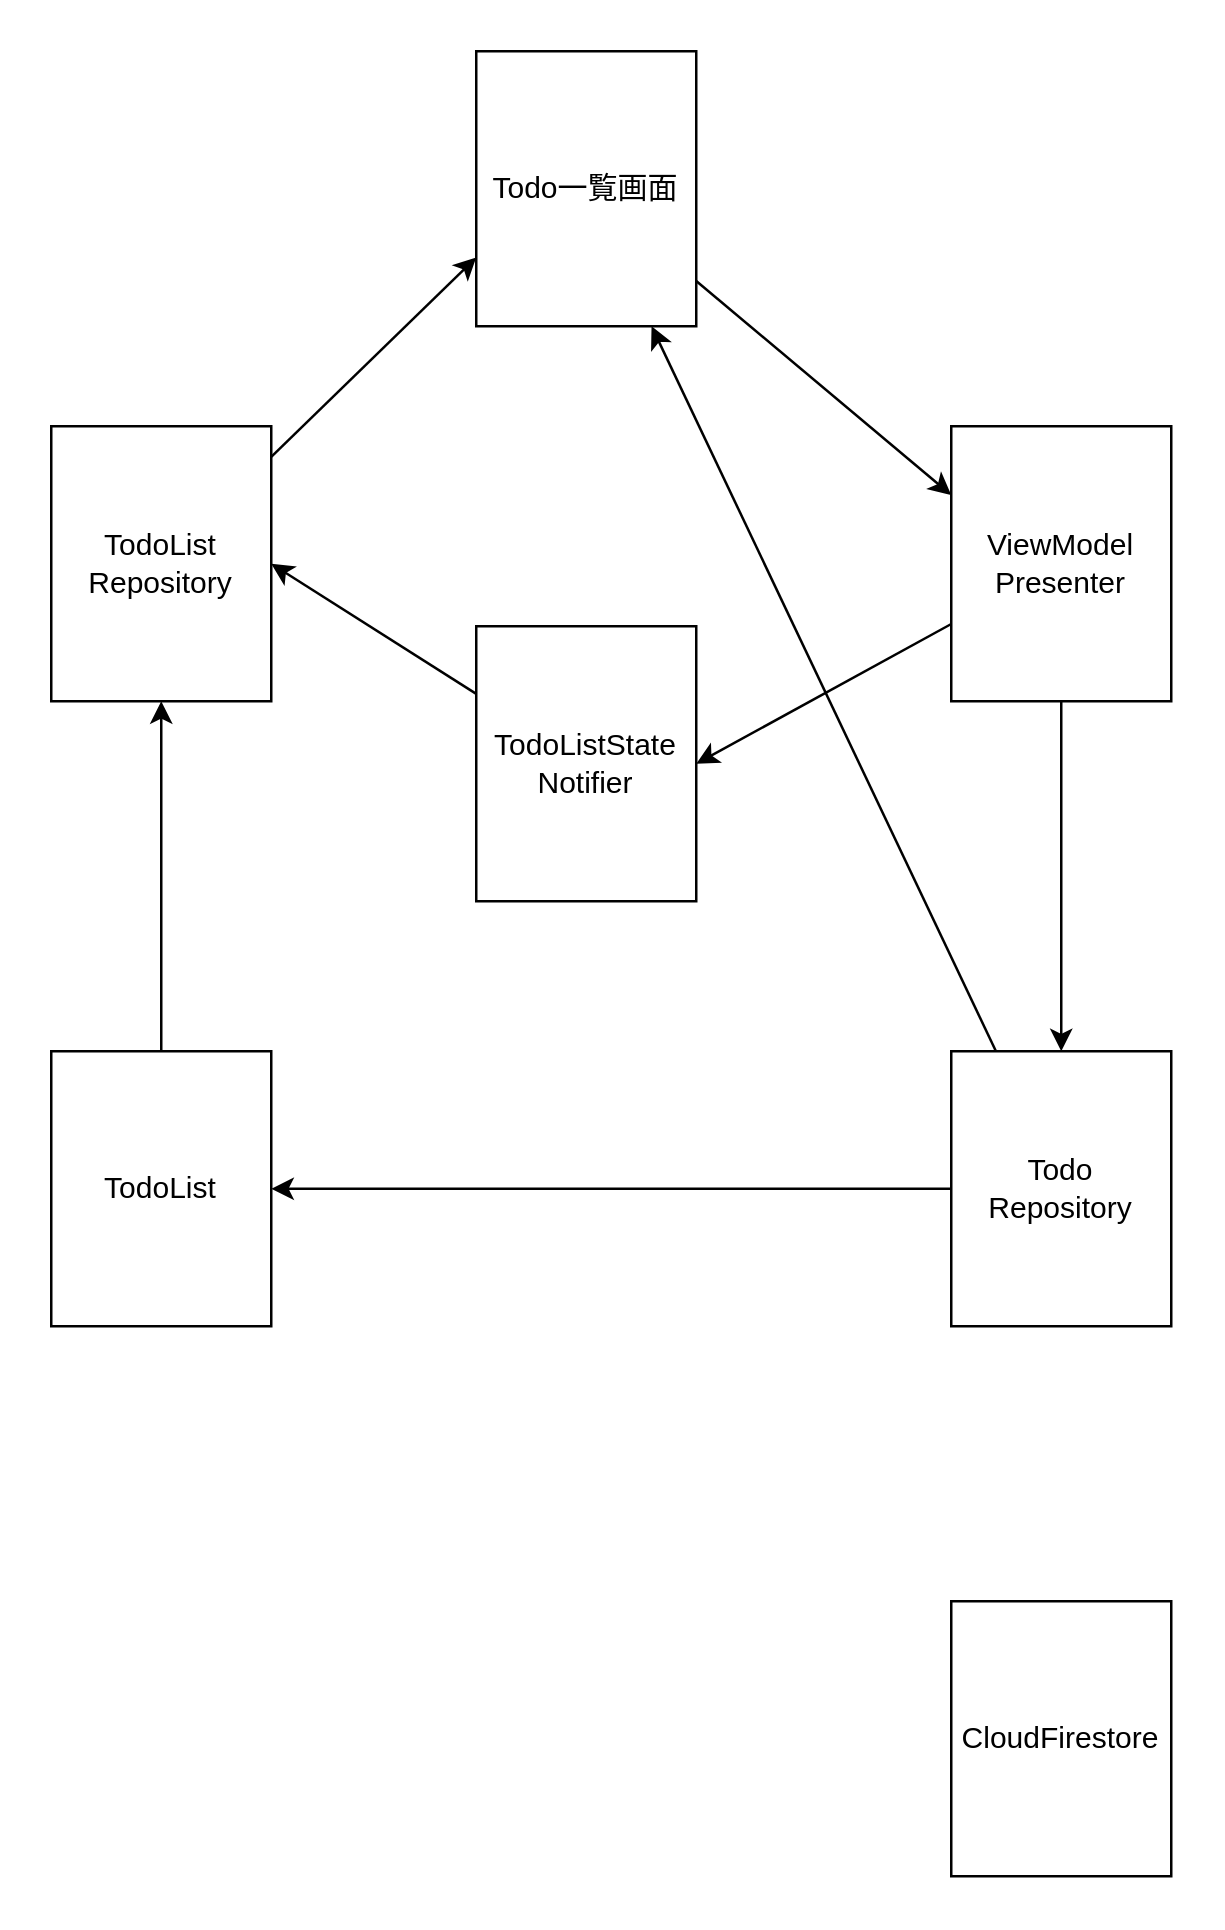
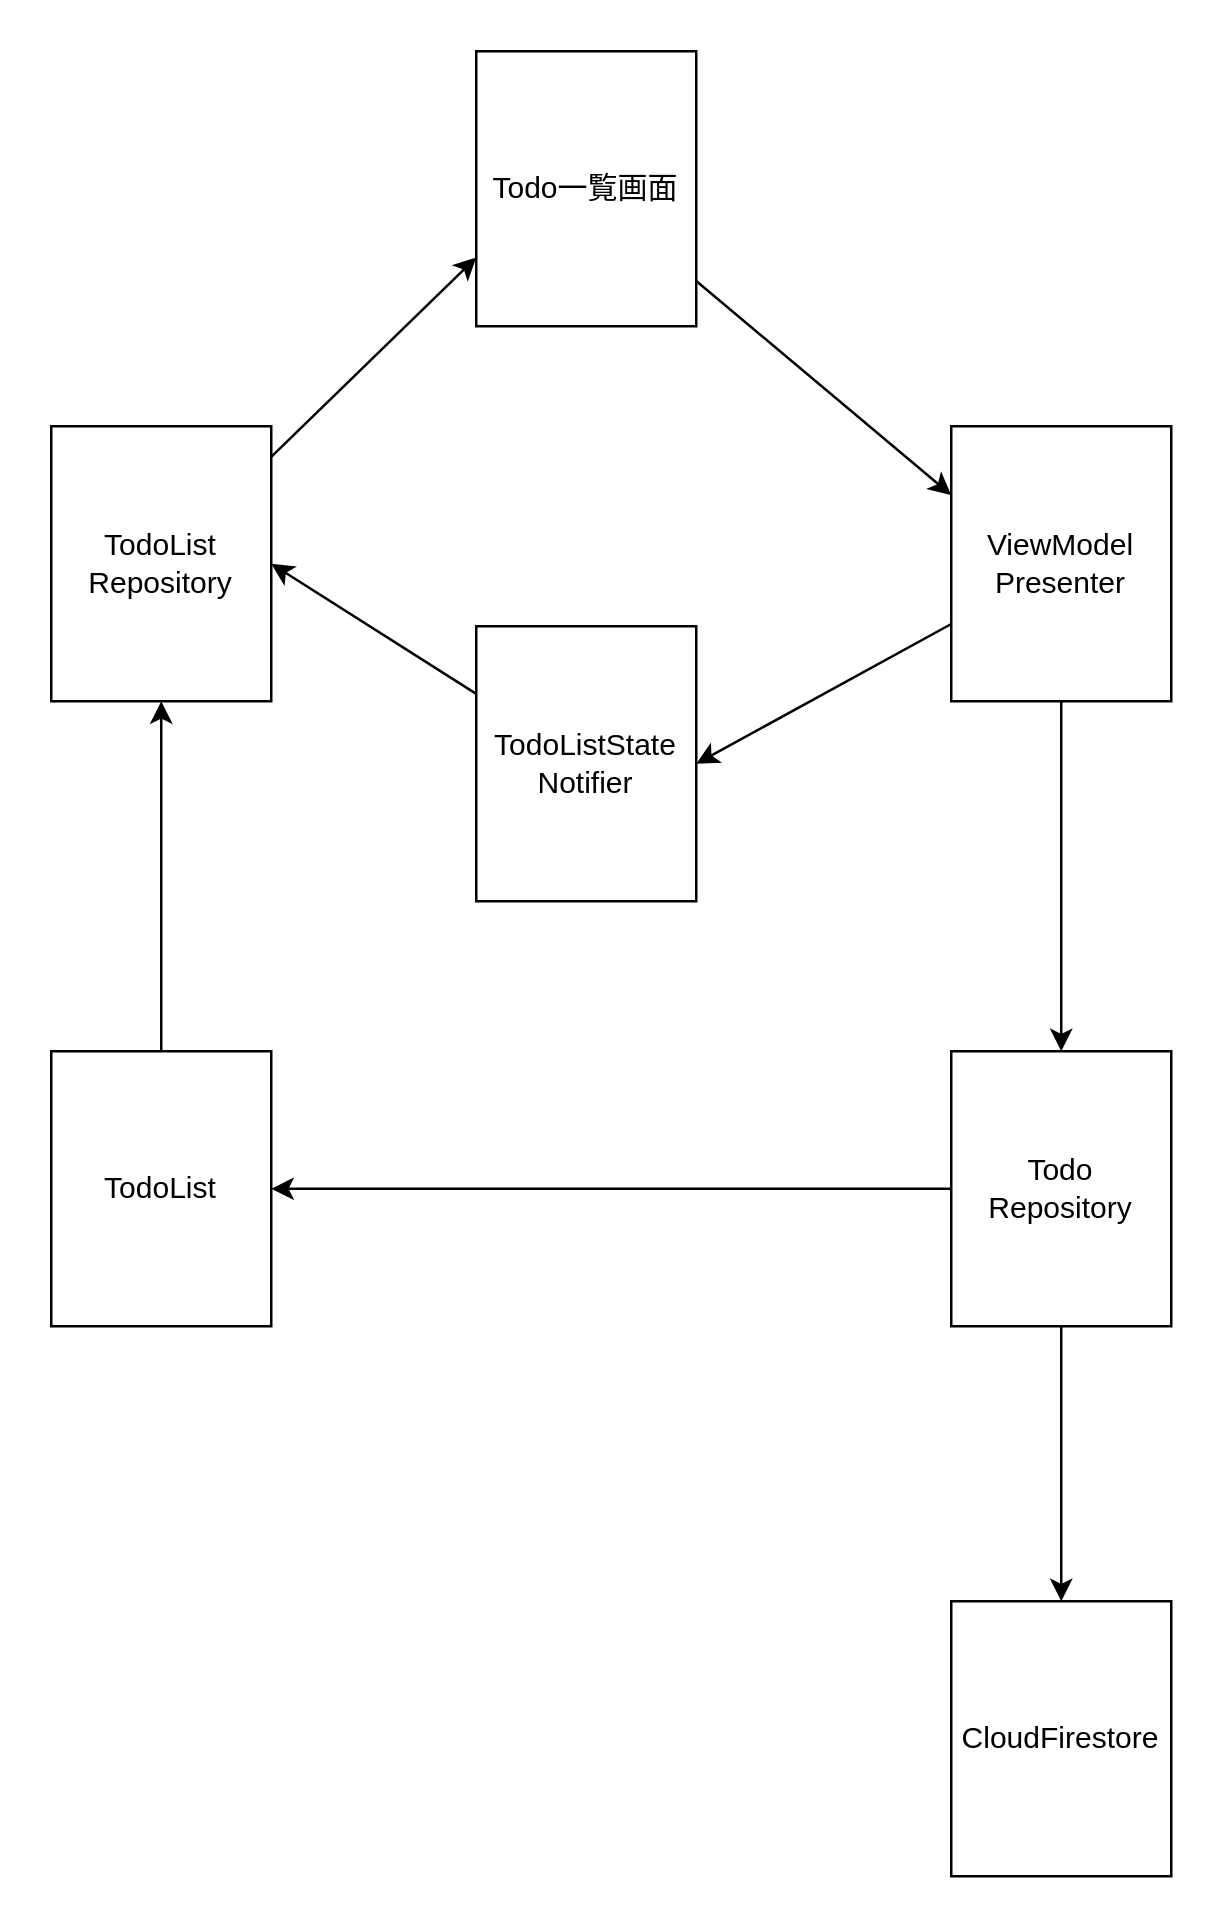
(912, 874) -> (1061, 1455)
